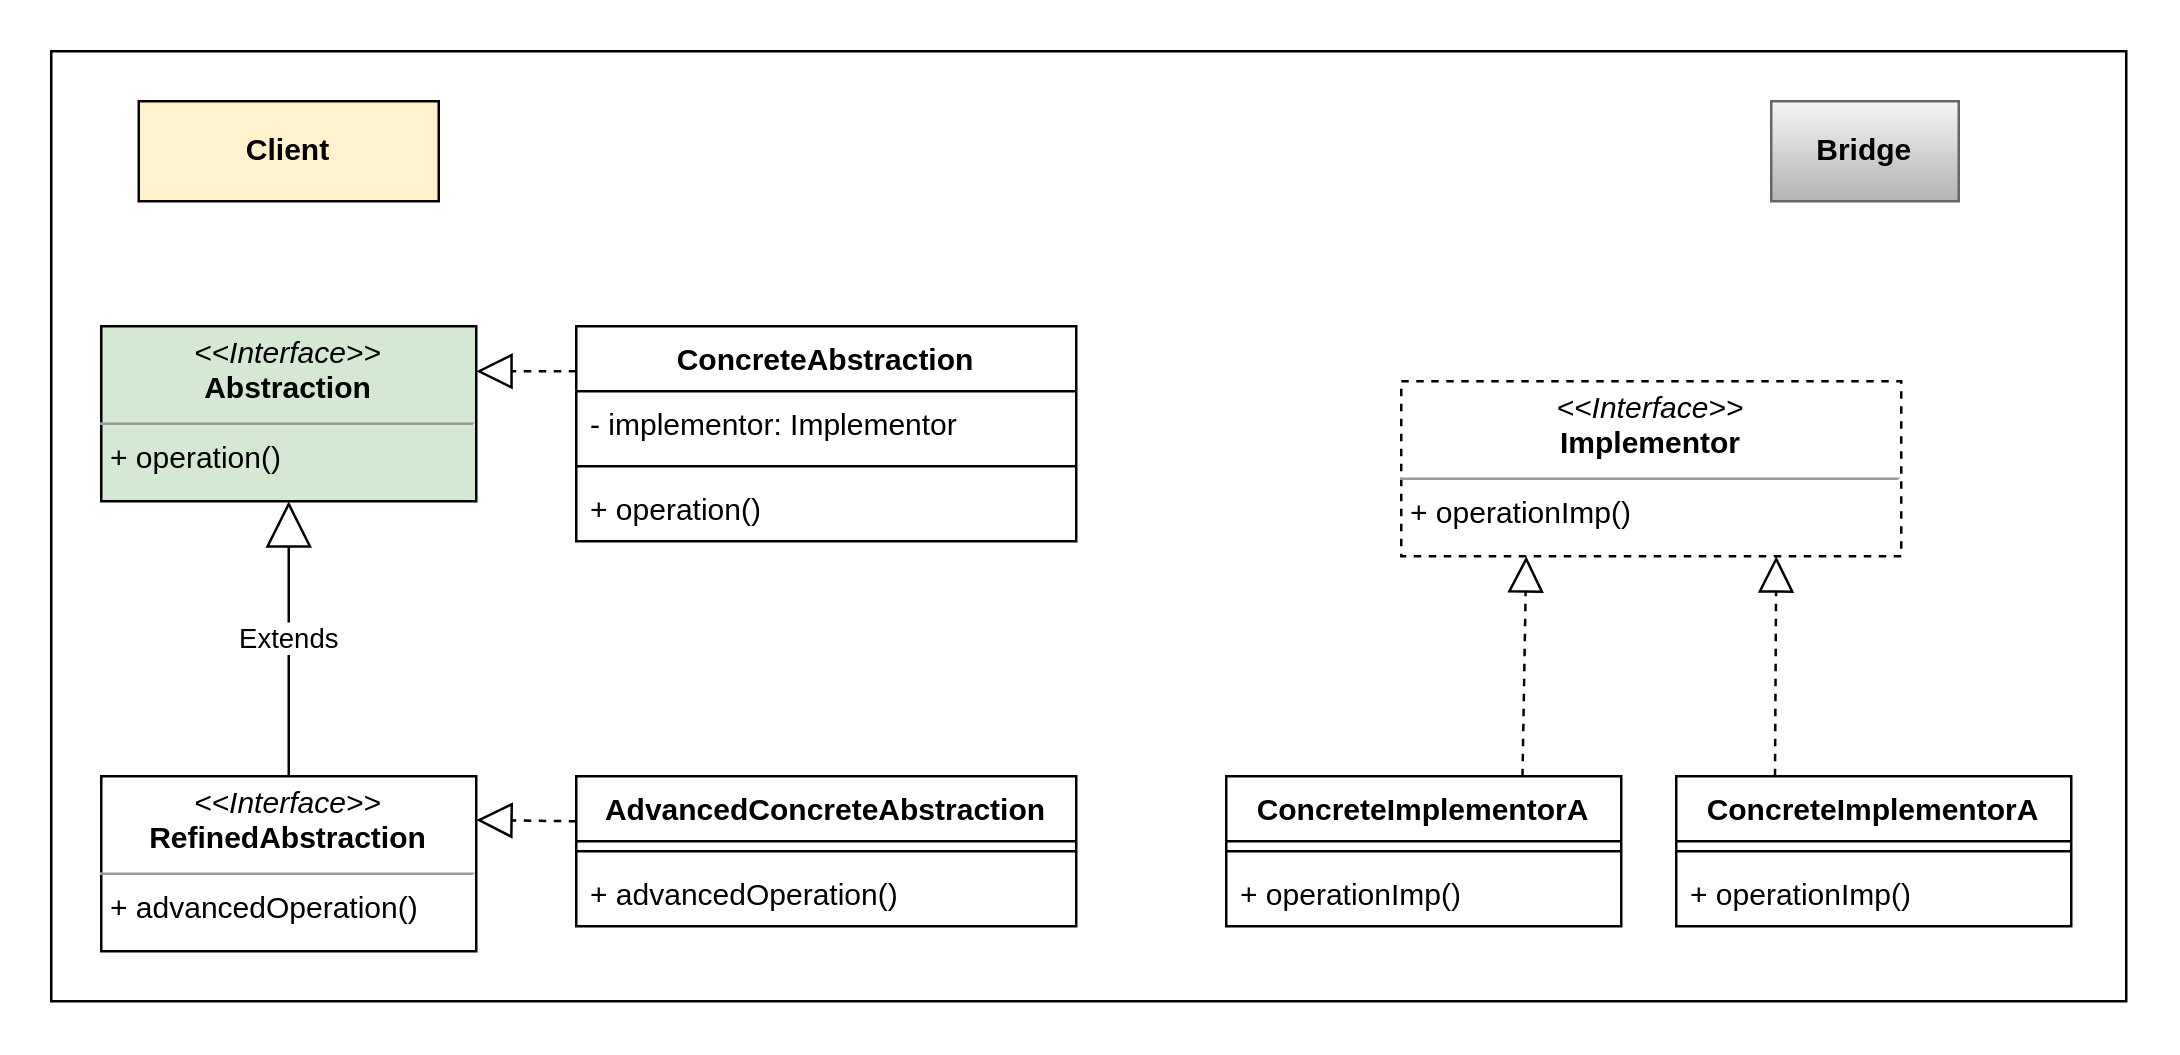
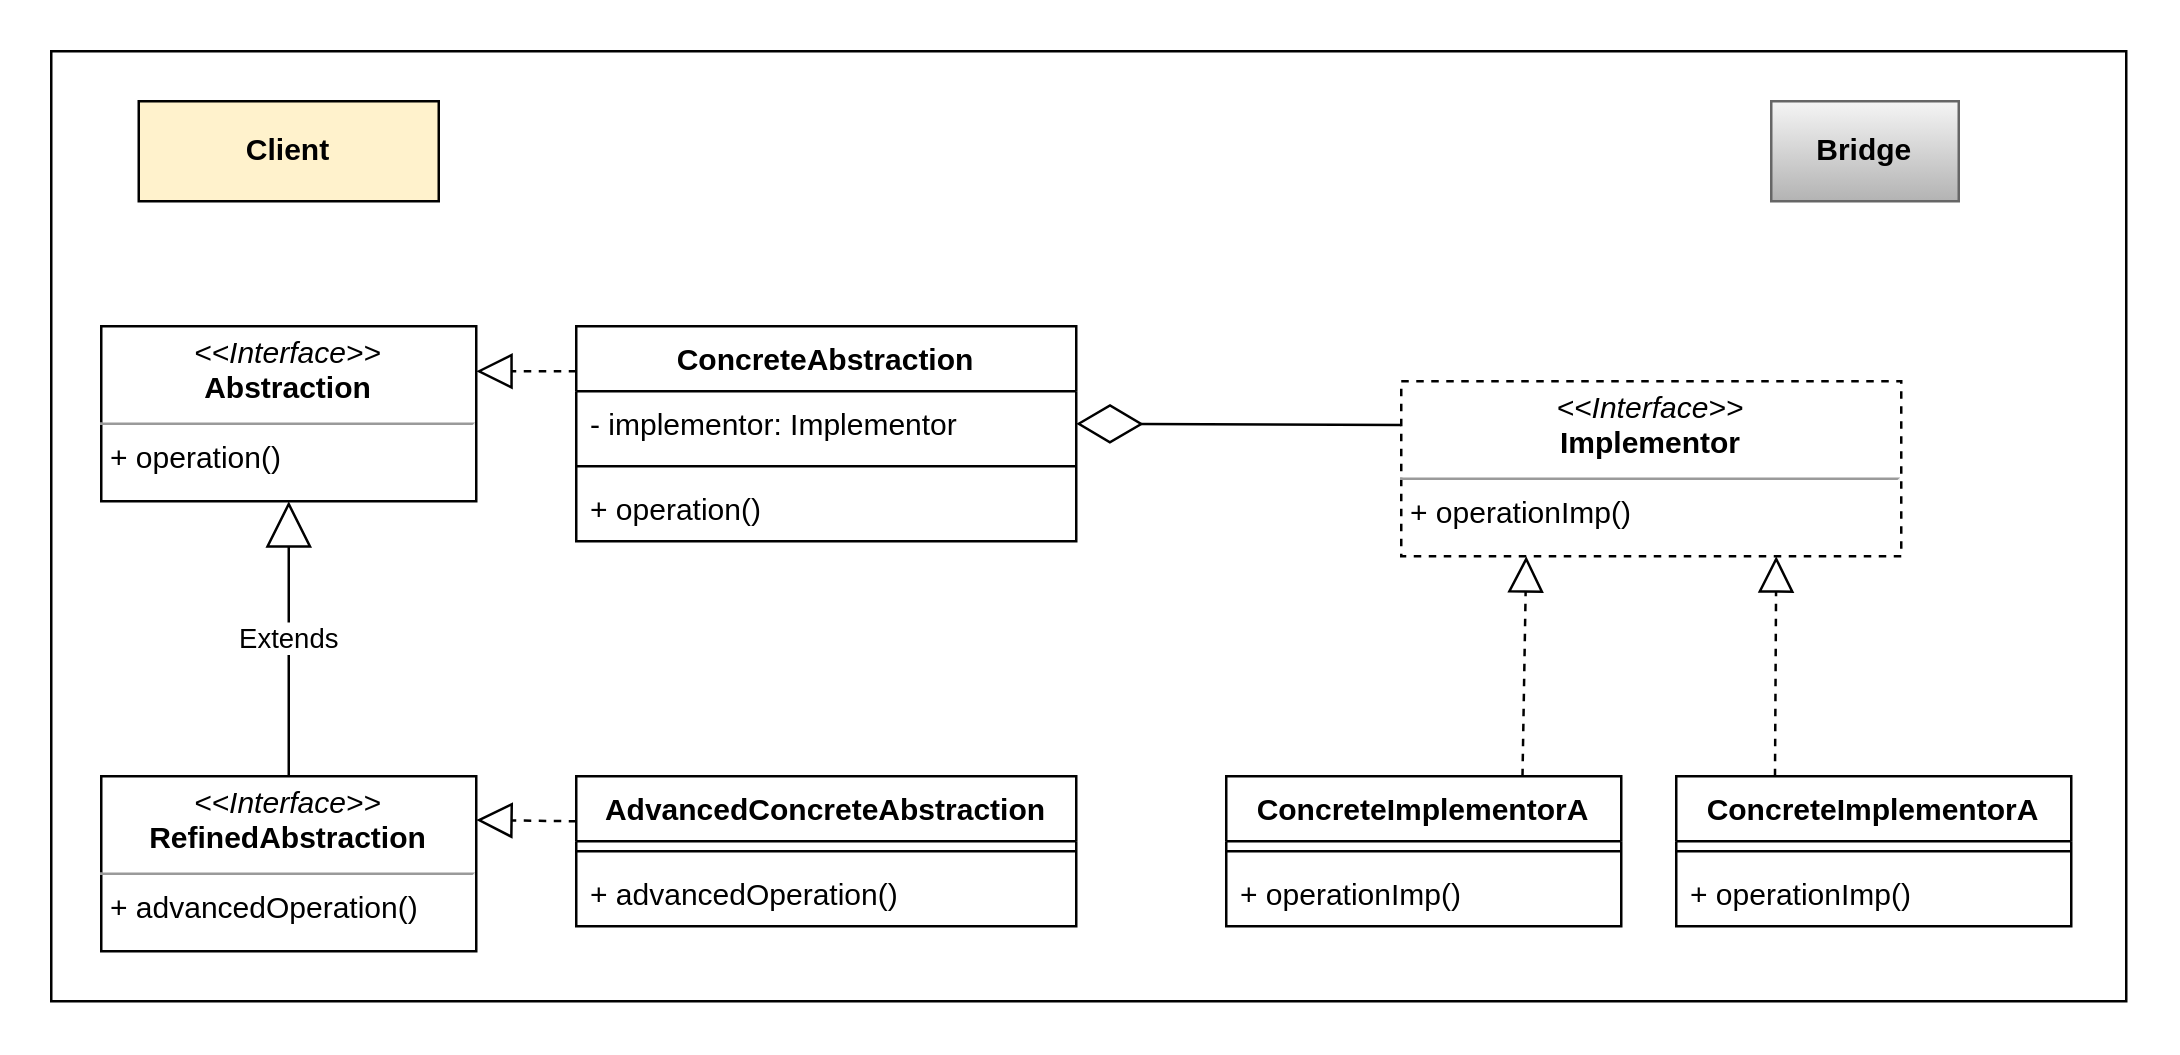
(289, 414) -> (289, 414)
none -> (1271, 425)
